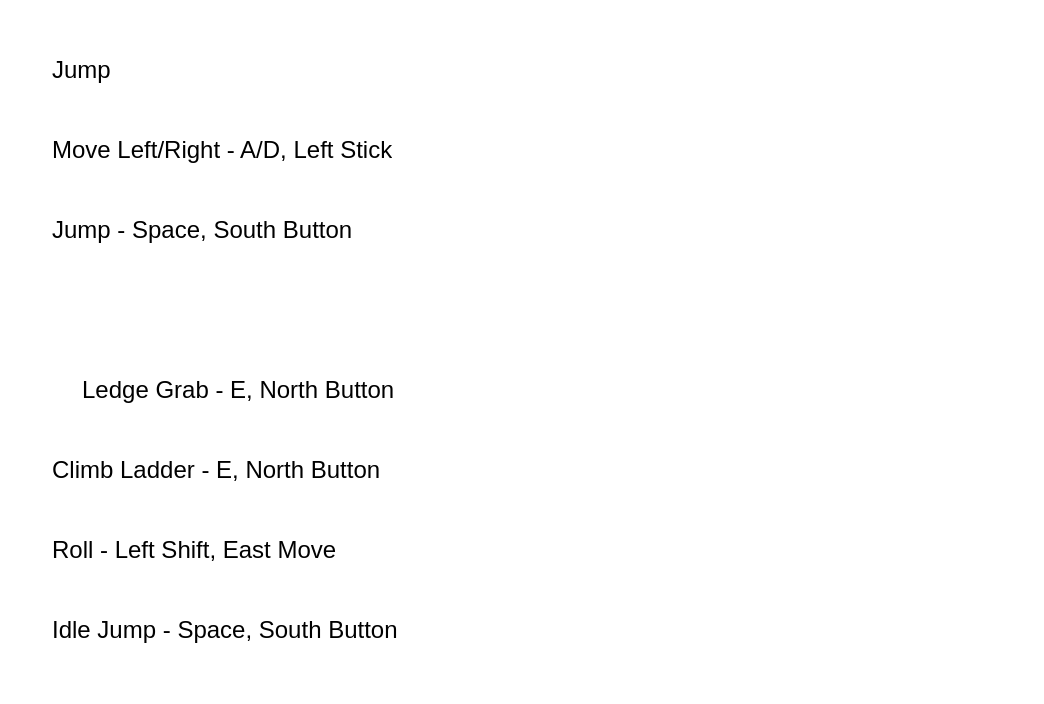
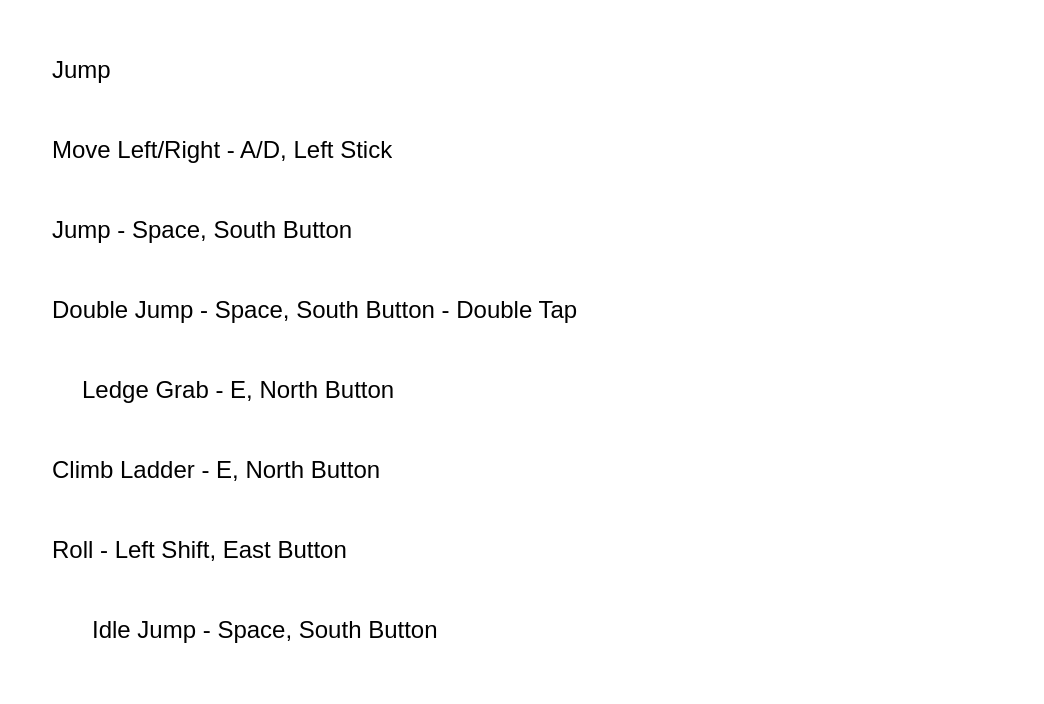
none -> (521, 311)
(213, 551) -> (227, 551)
(481, 631) -> (521, 631)
